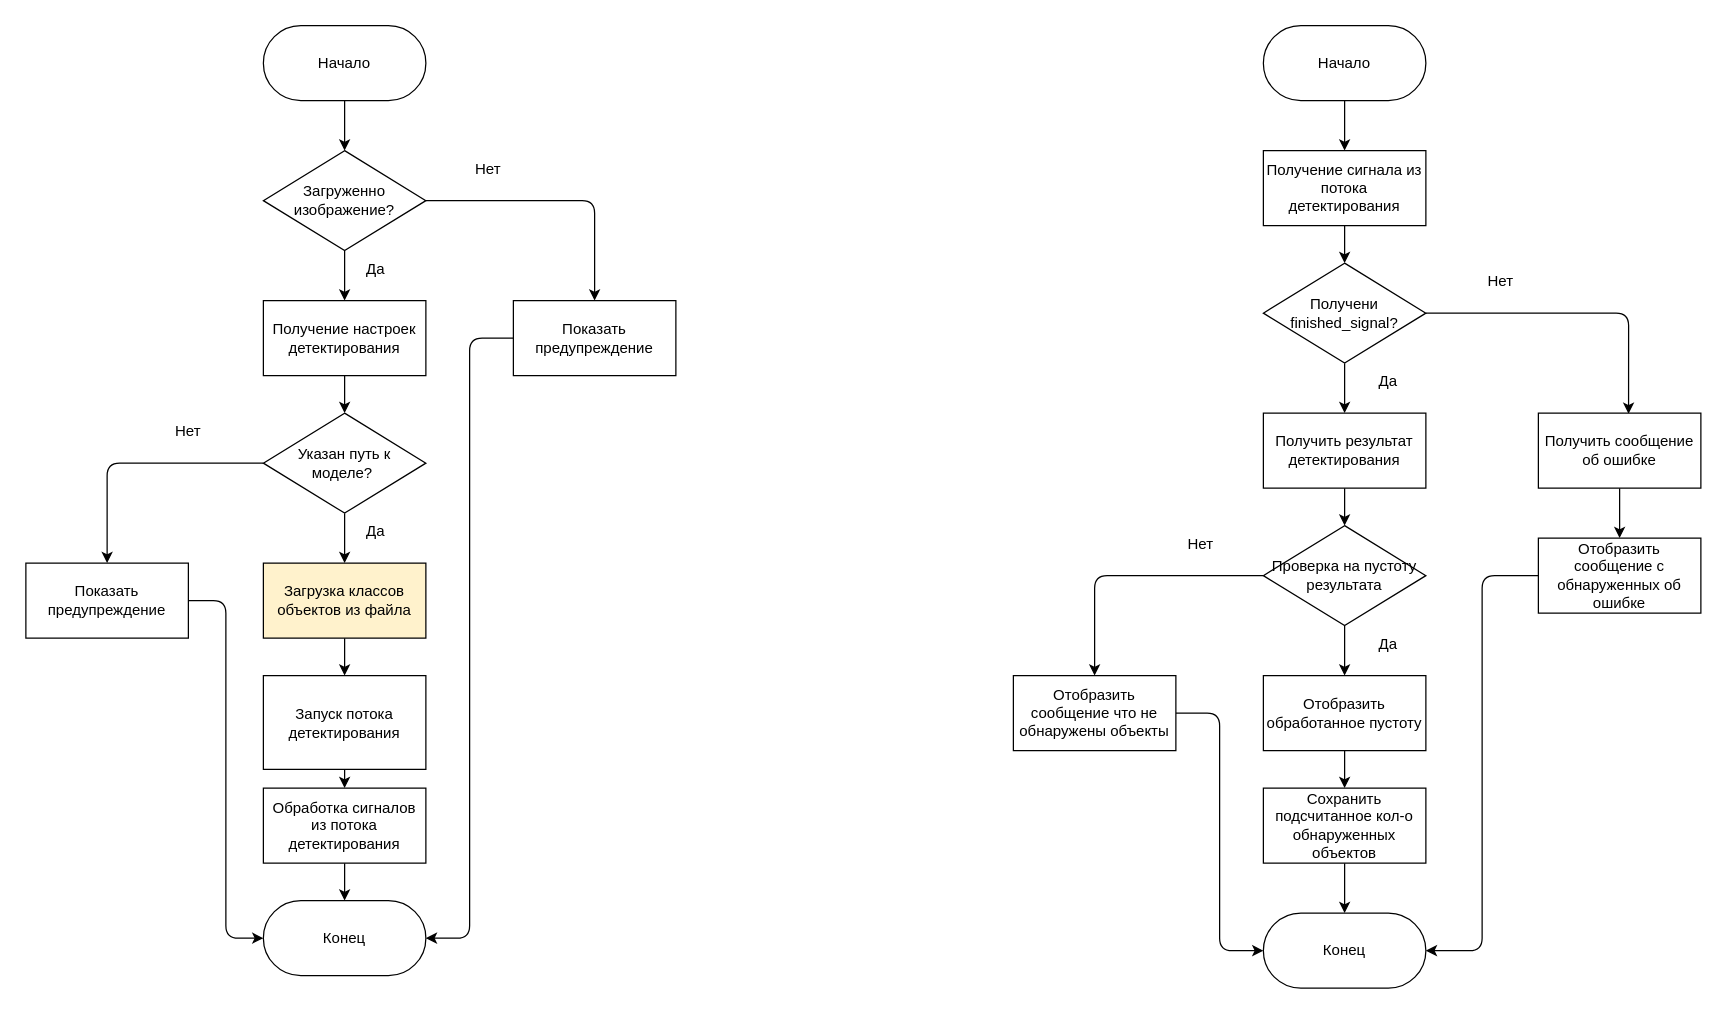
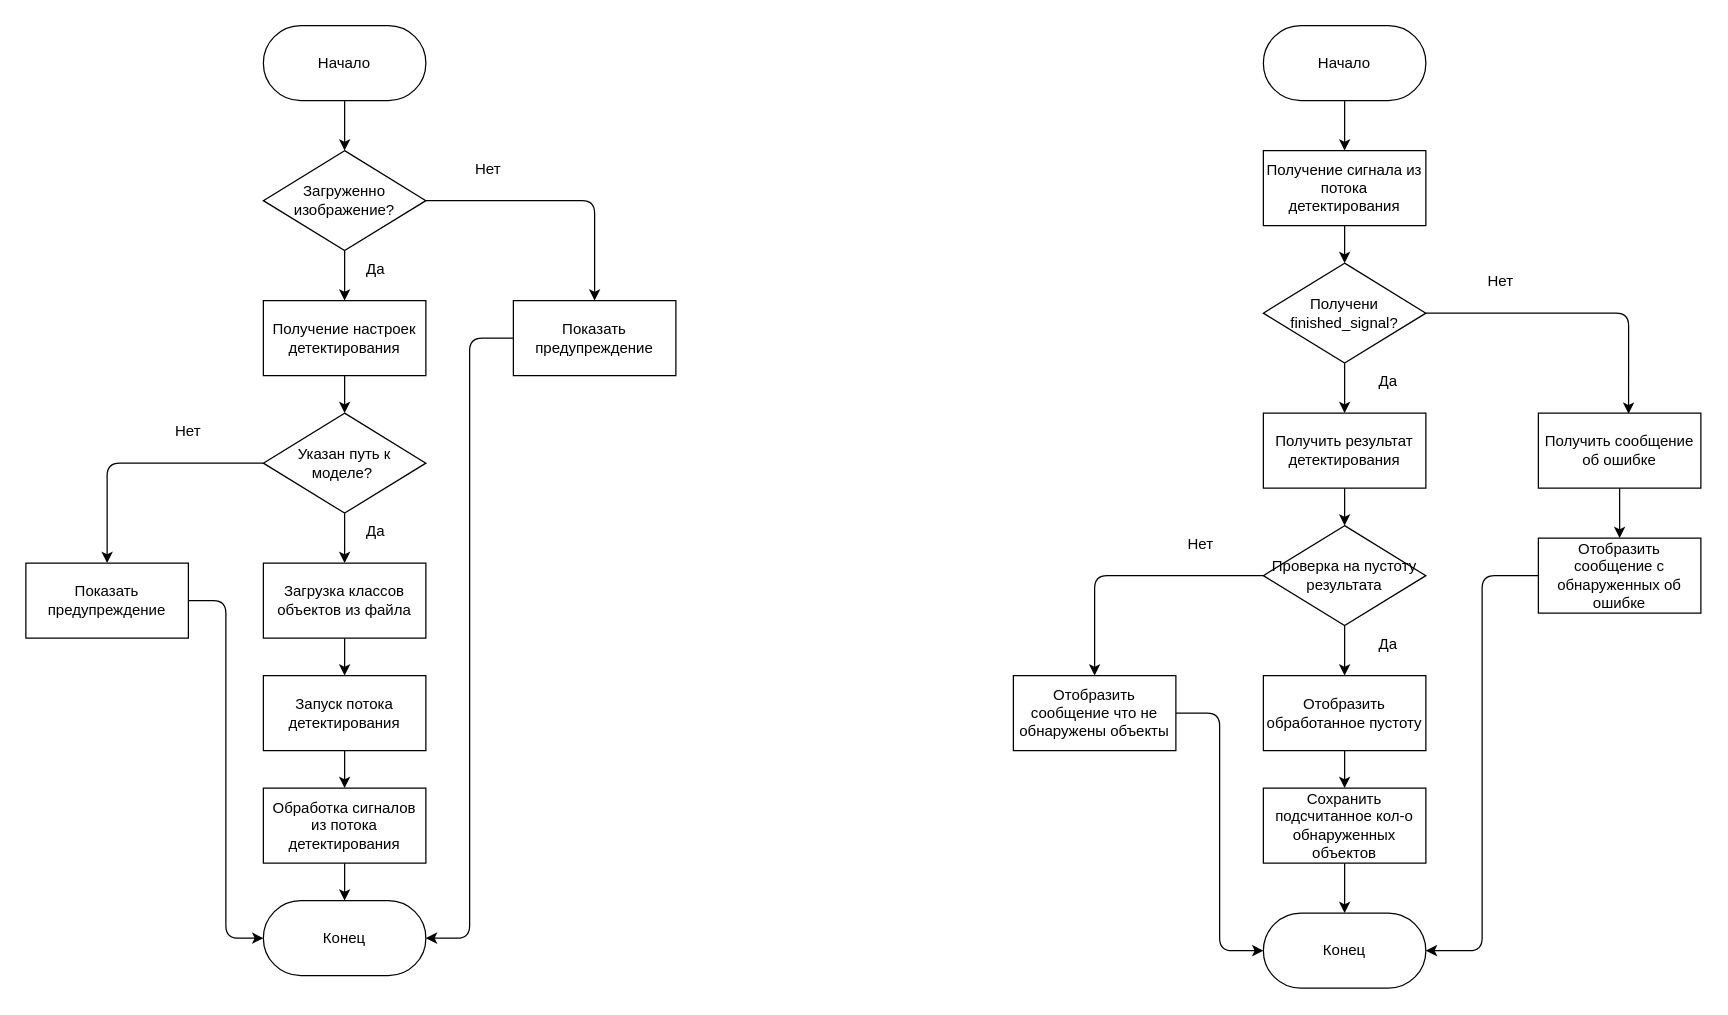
(344, 601) -> (344, 601)
(344, 723) -> (344, 713)
